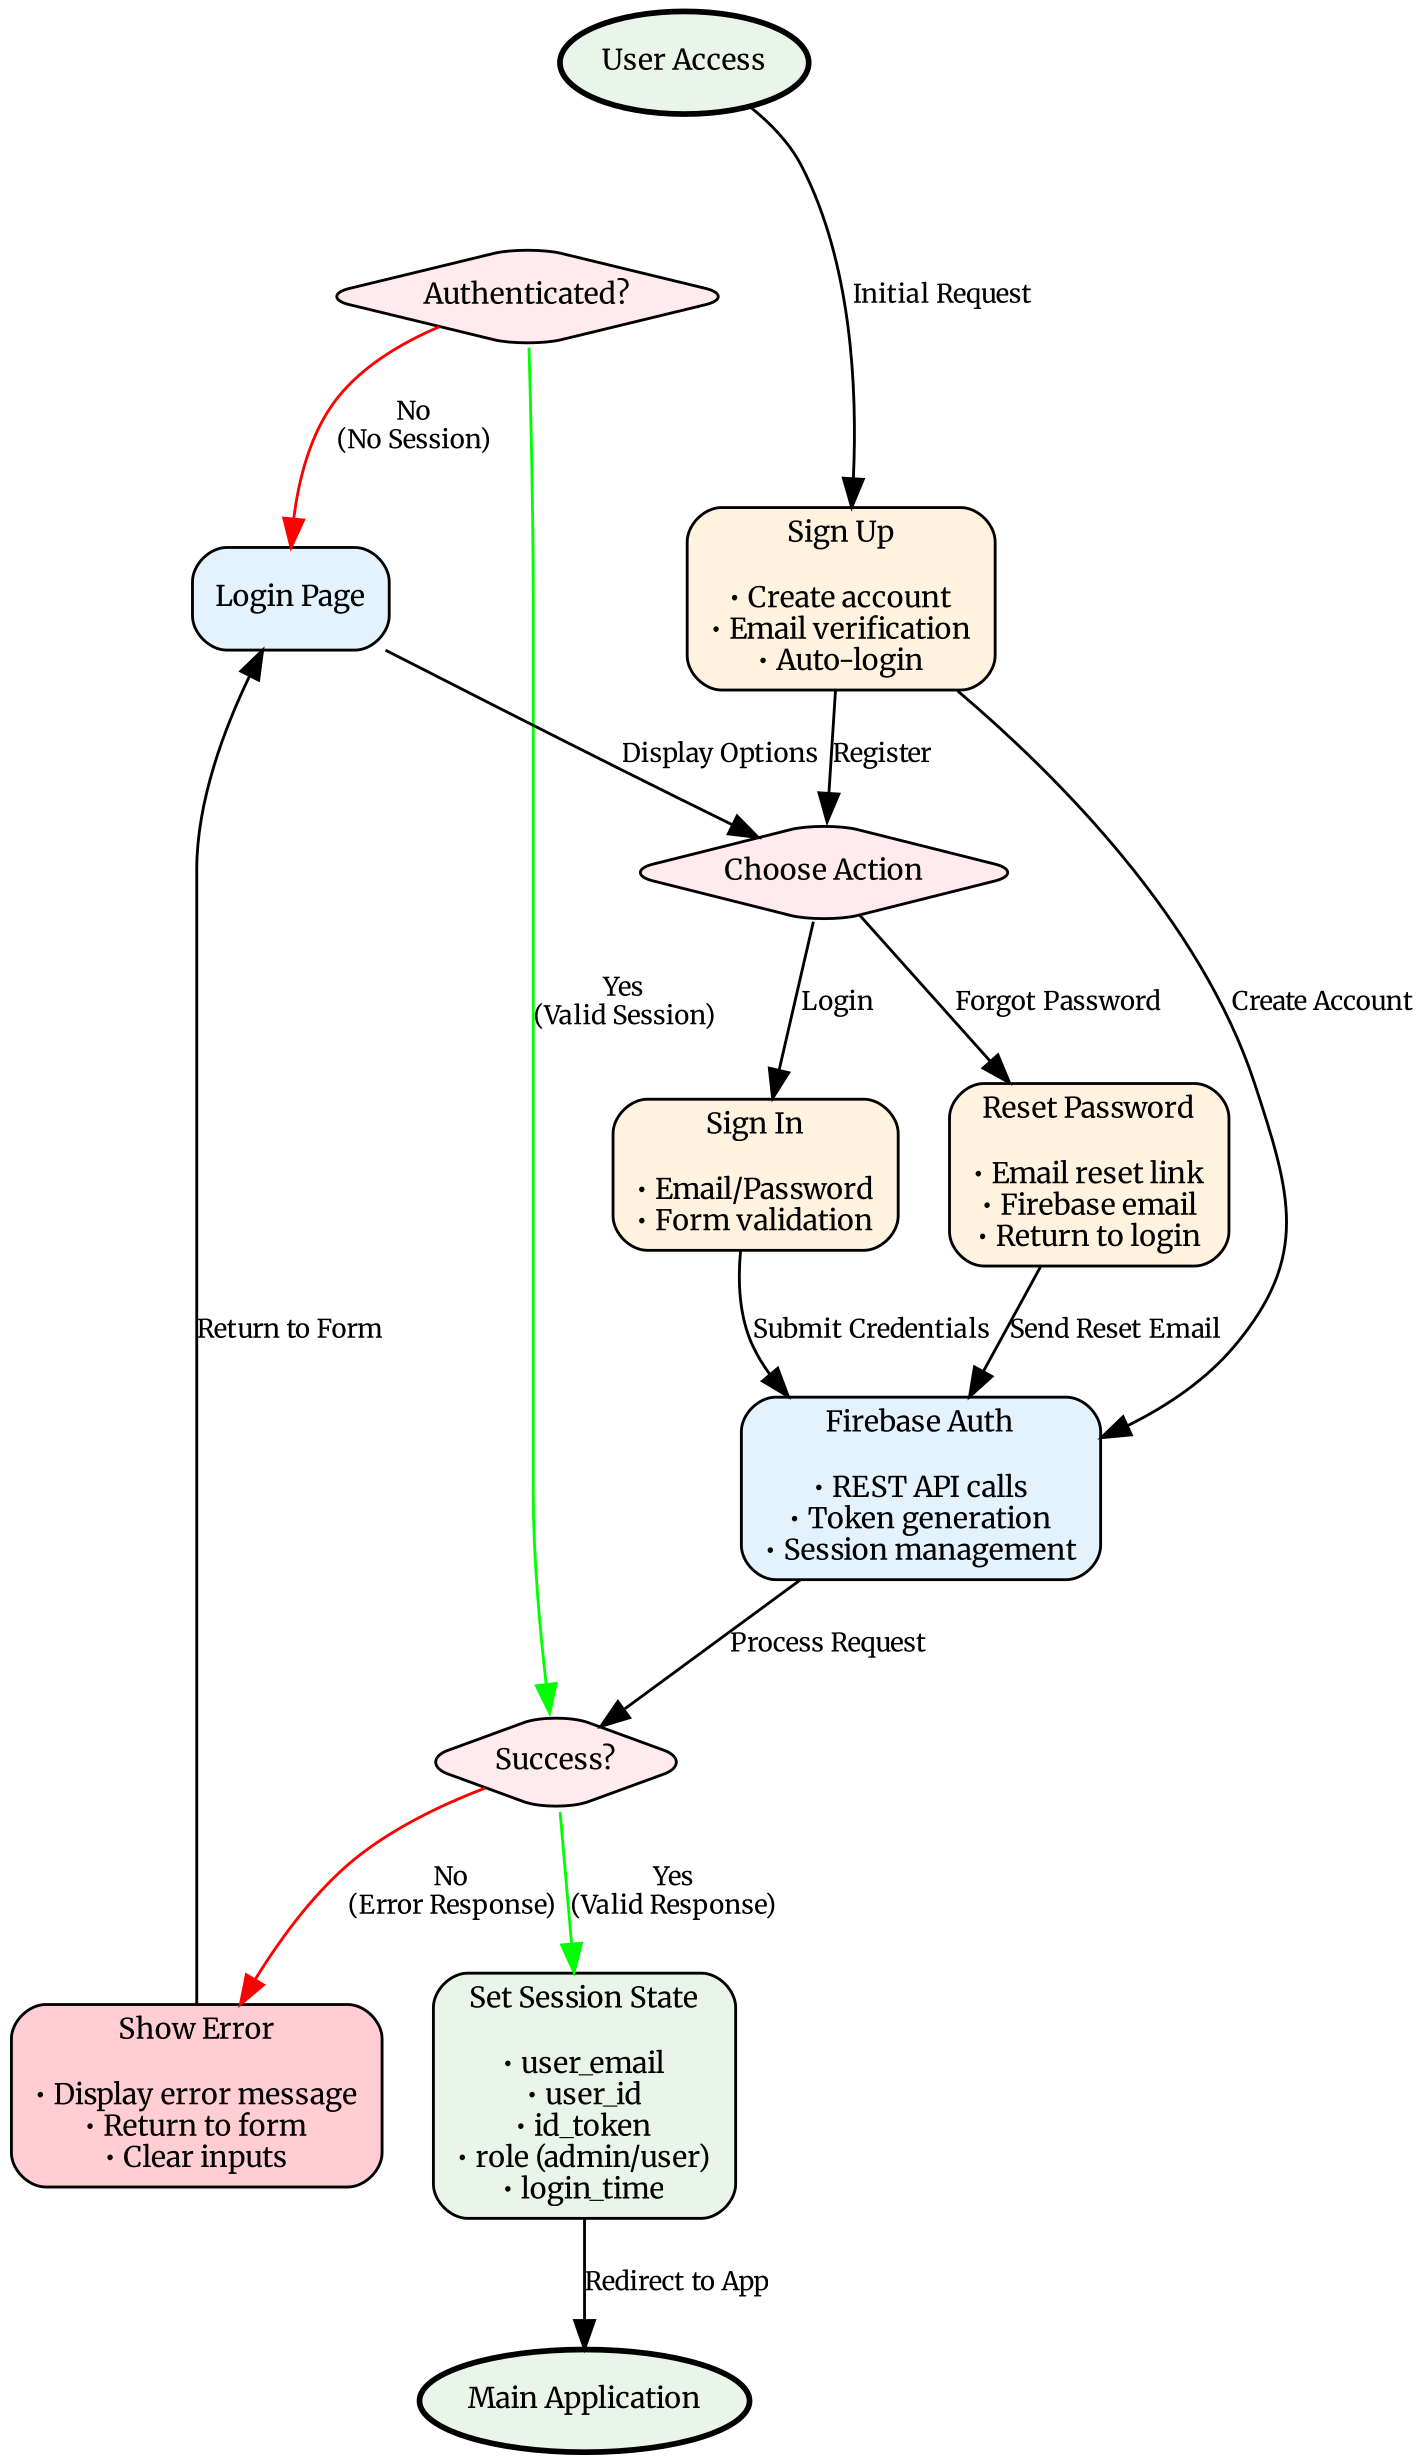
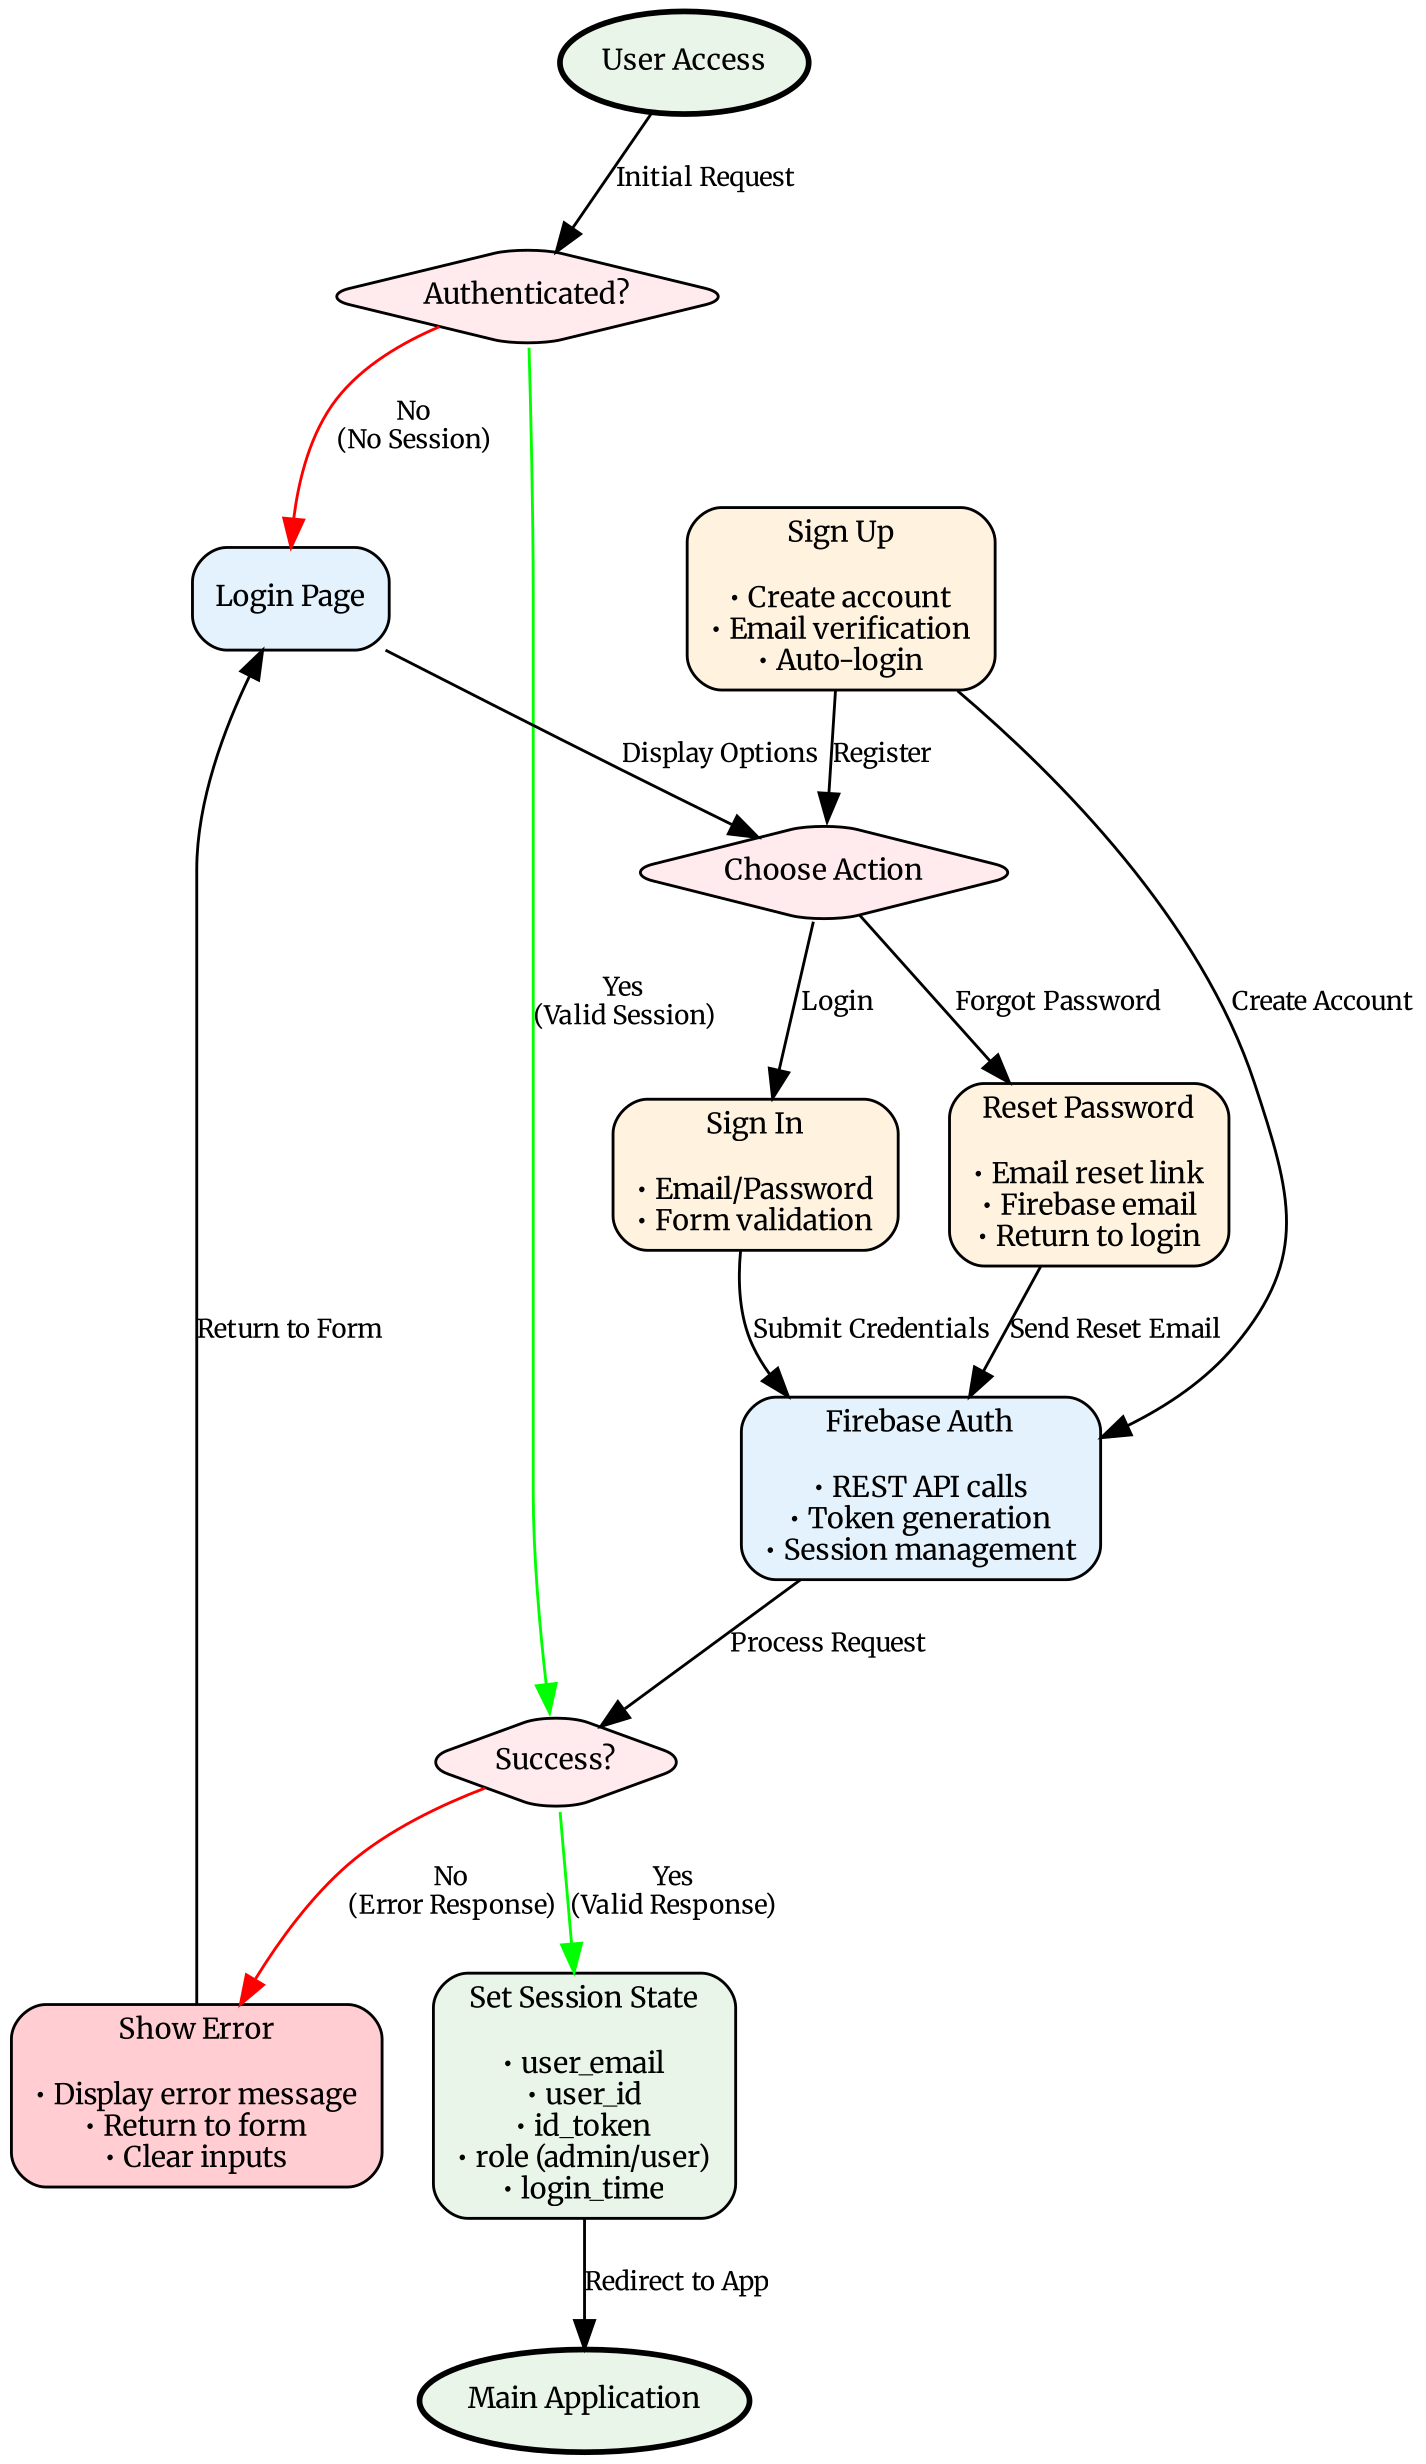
(840, 280) -> (612, 170)
